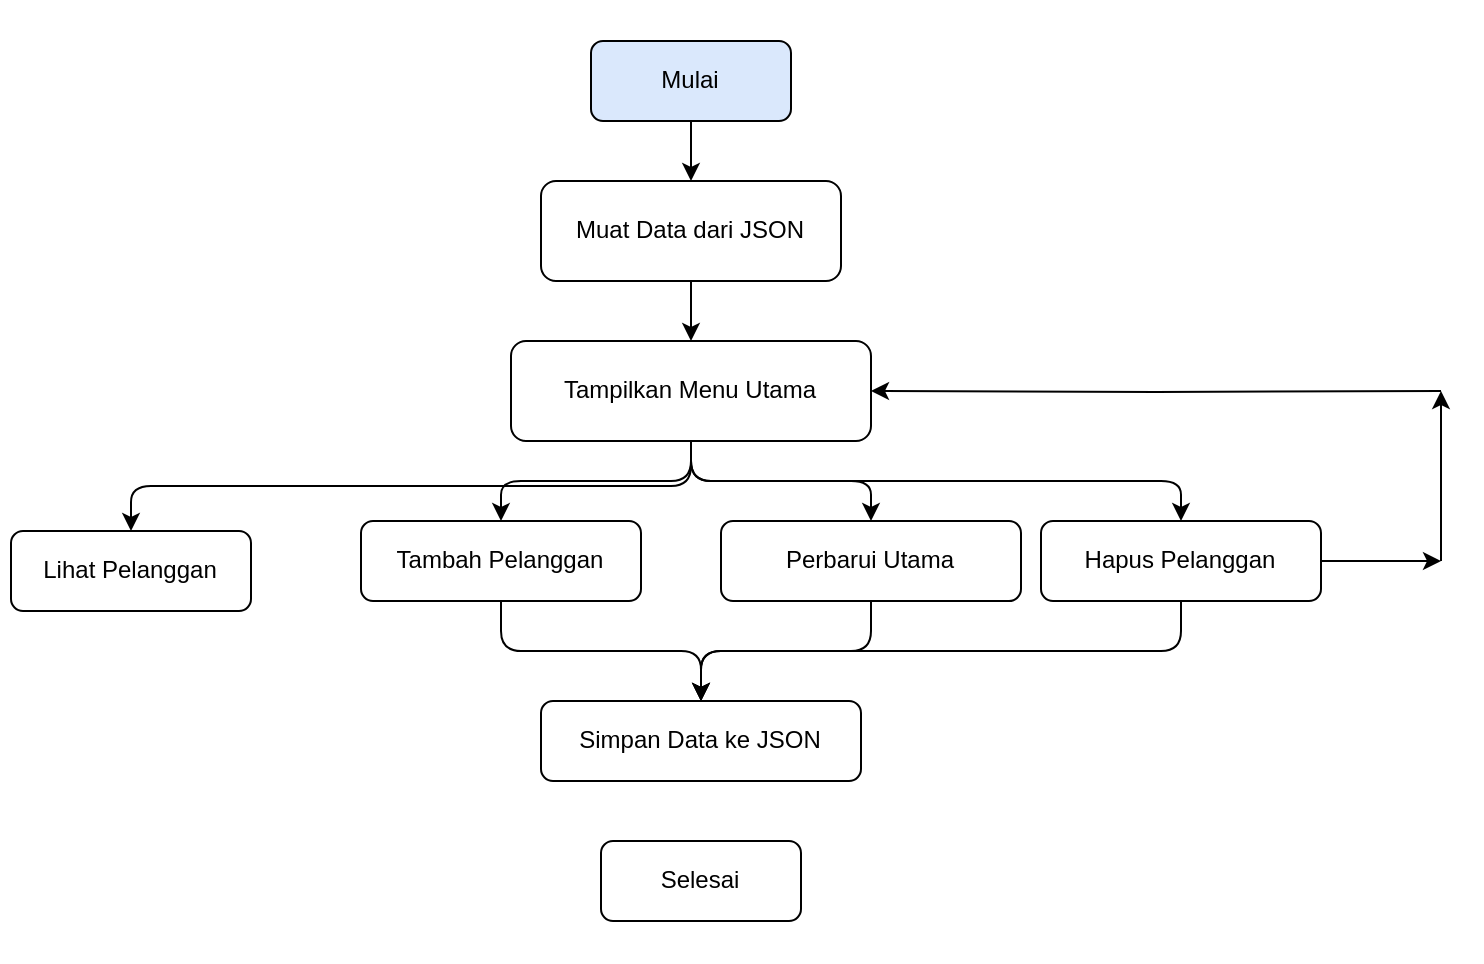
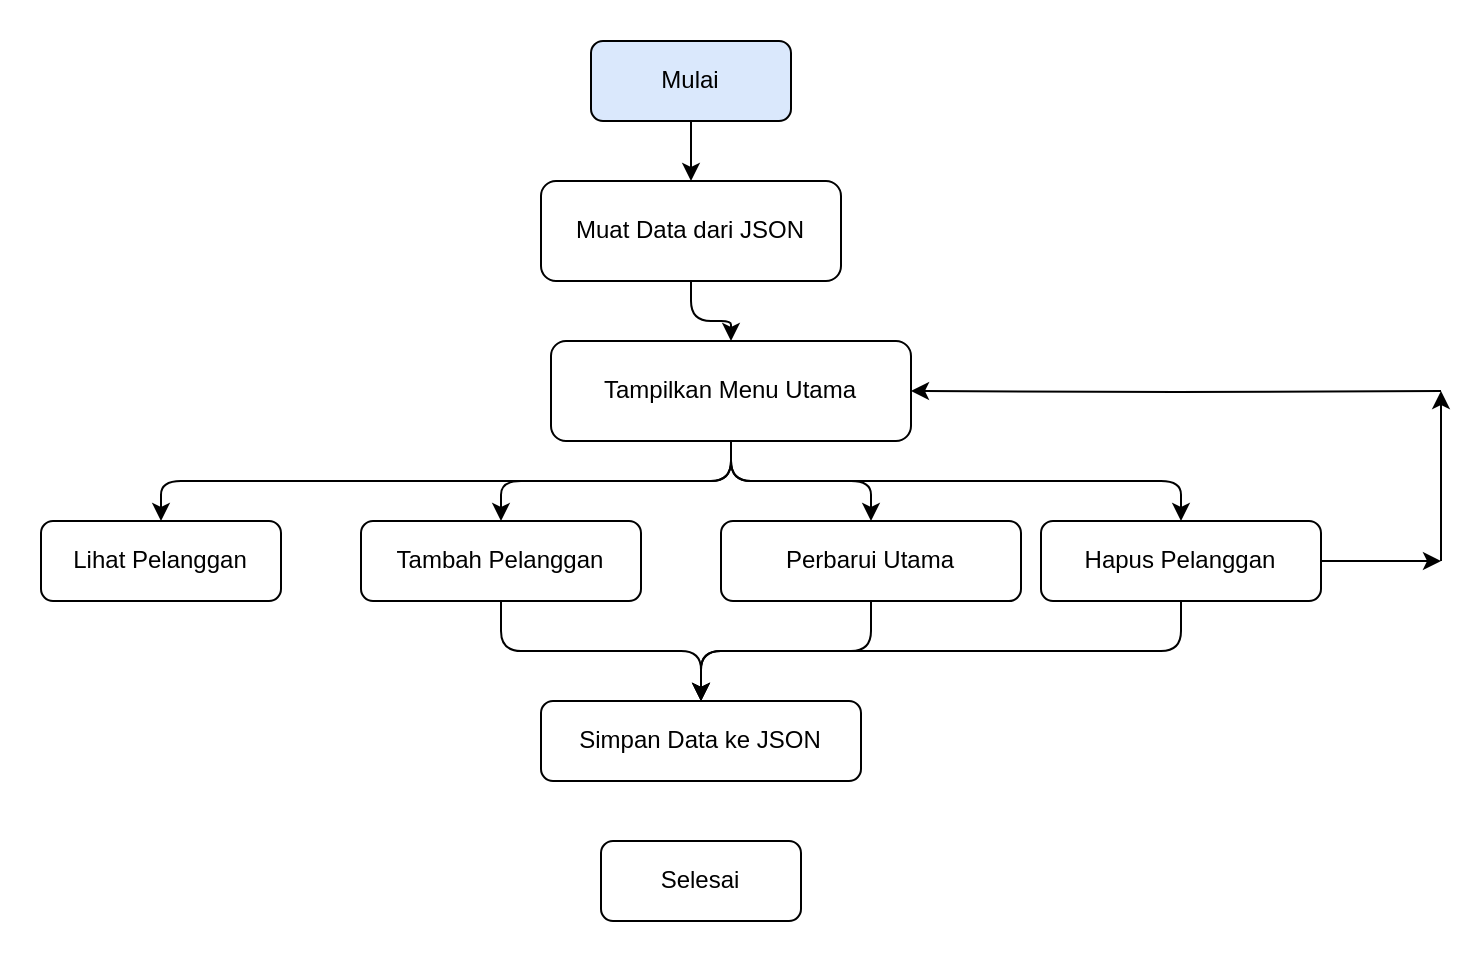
(691, 391) -> (731, 391)
(131, 571) -> (161, 561)
